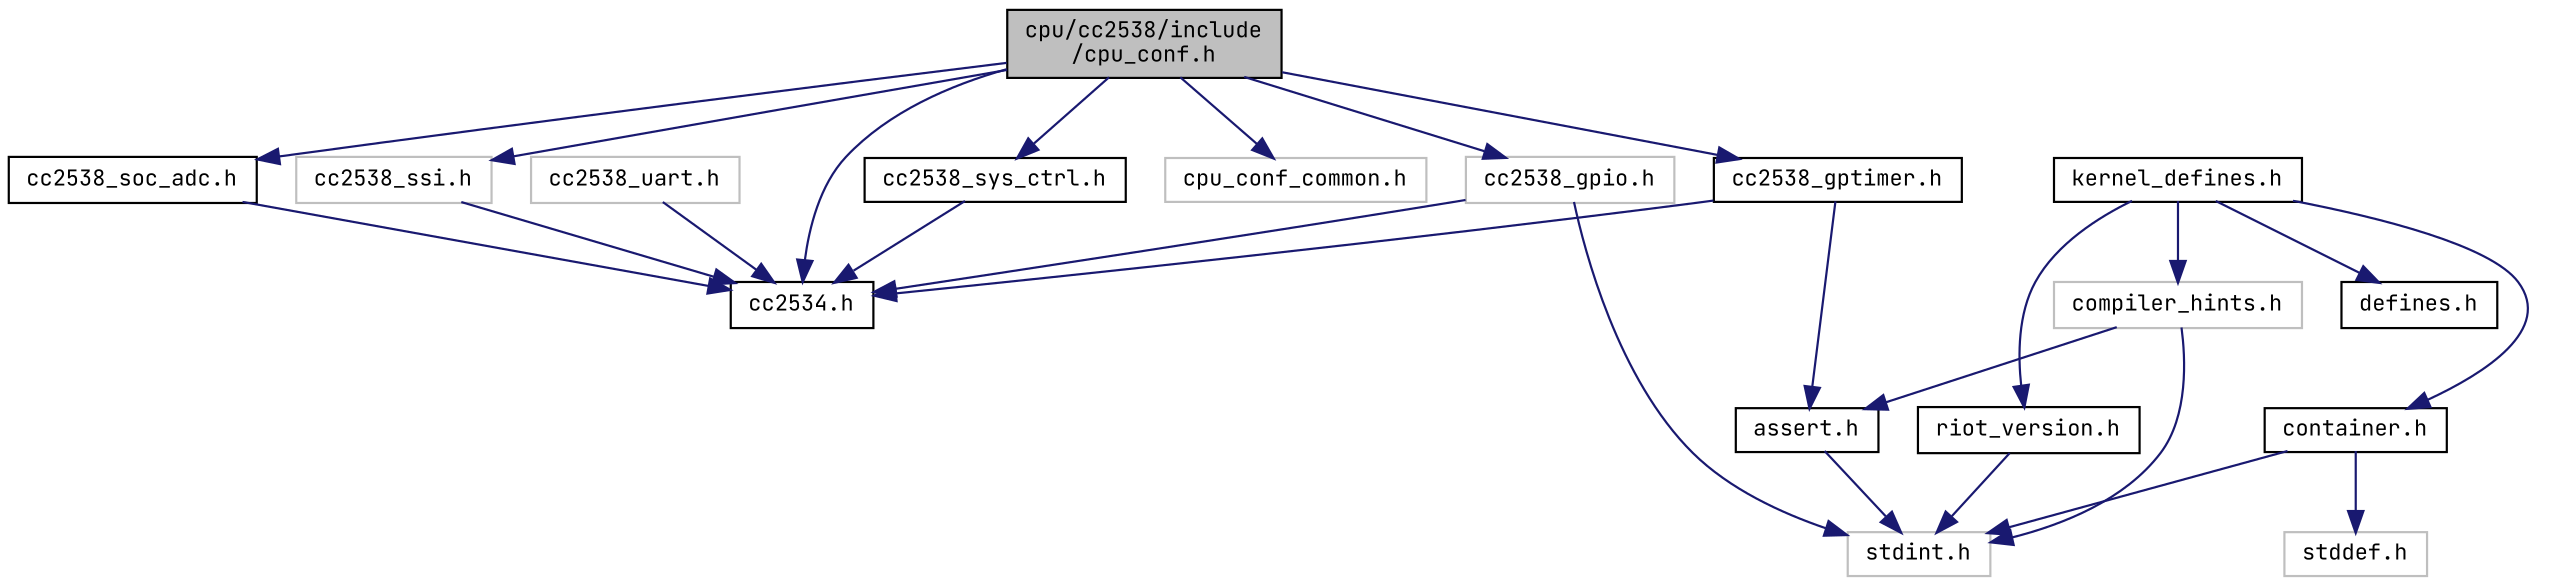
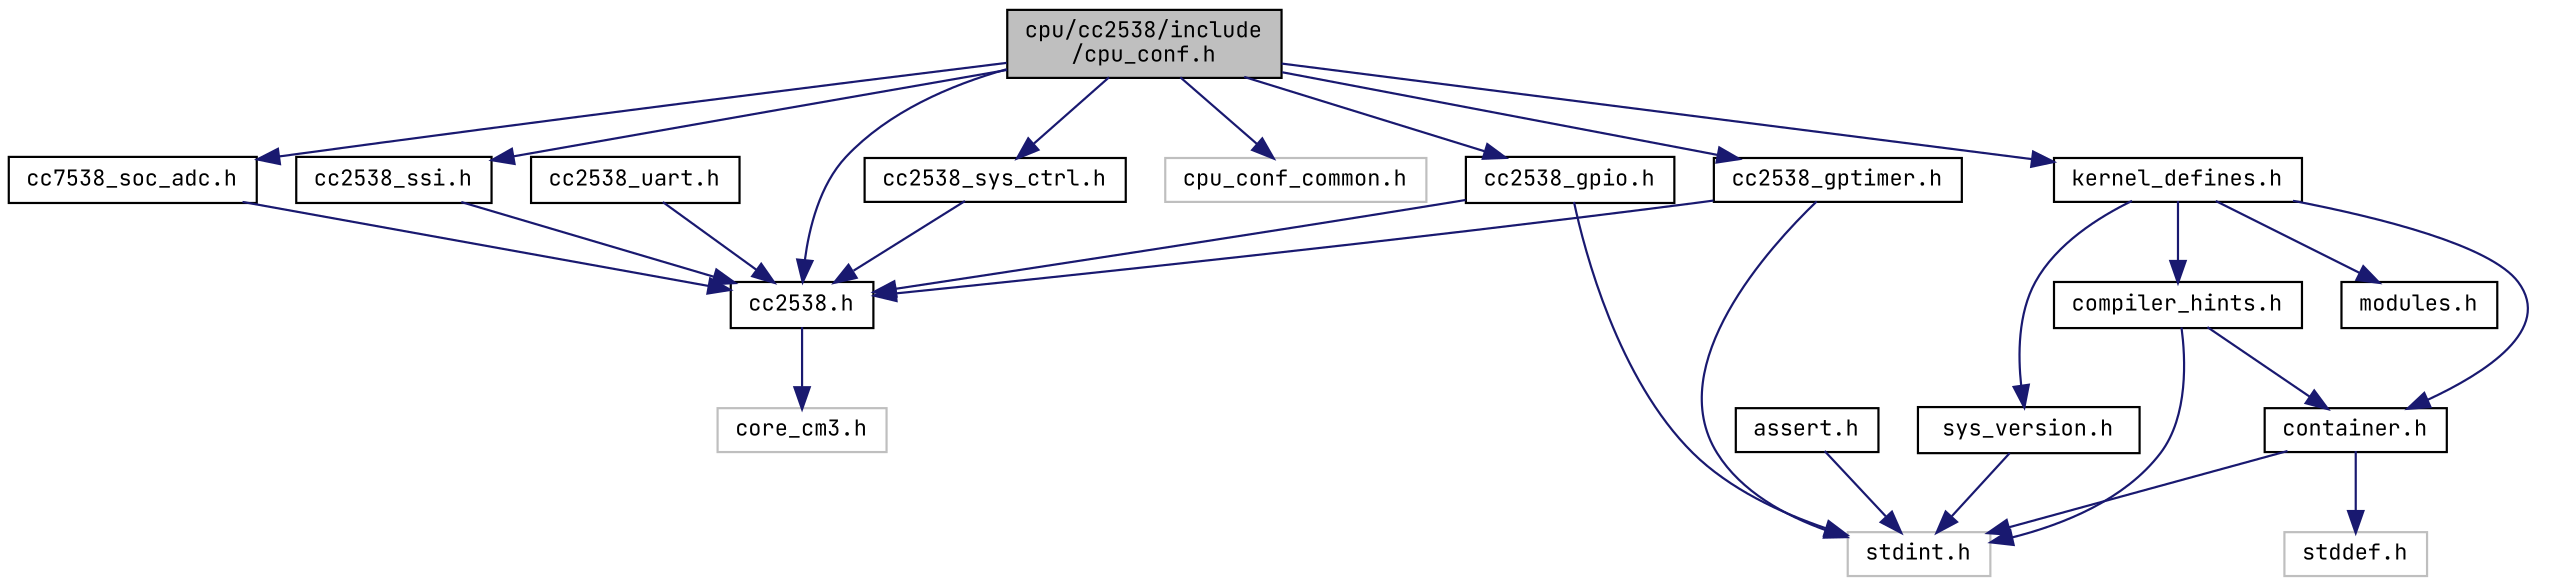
none -> (1657, 111)
(133, 180) -> (133, 180)
(394, 180) -> (394, 180)
(635, 180) -> (635, 180)
(1570, 180) -> (1570, 180)
(1824, 294) -> (1704, 379)
(802, 305) -> (802, 305)
(2178, 305) -> (2178, 305)
(2419, 305) -> (2419, 305)
(2001, 365) -> (2258, 362)
none -> (802, 430)
(2029, 430) -> (2029, 430)
